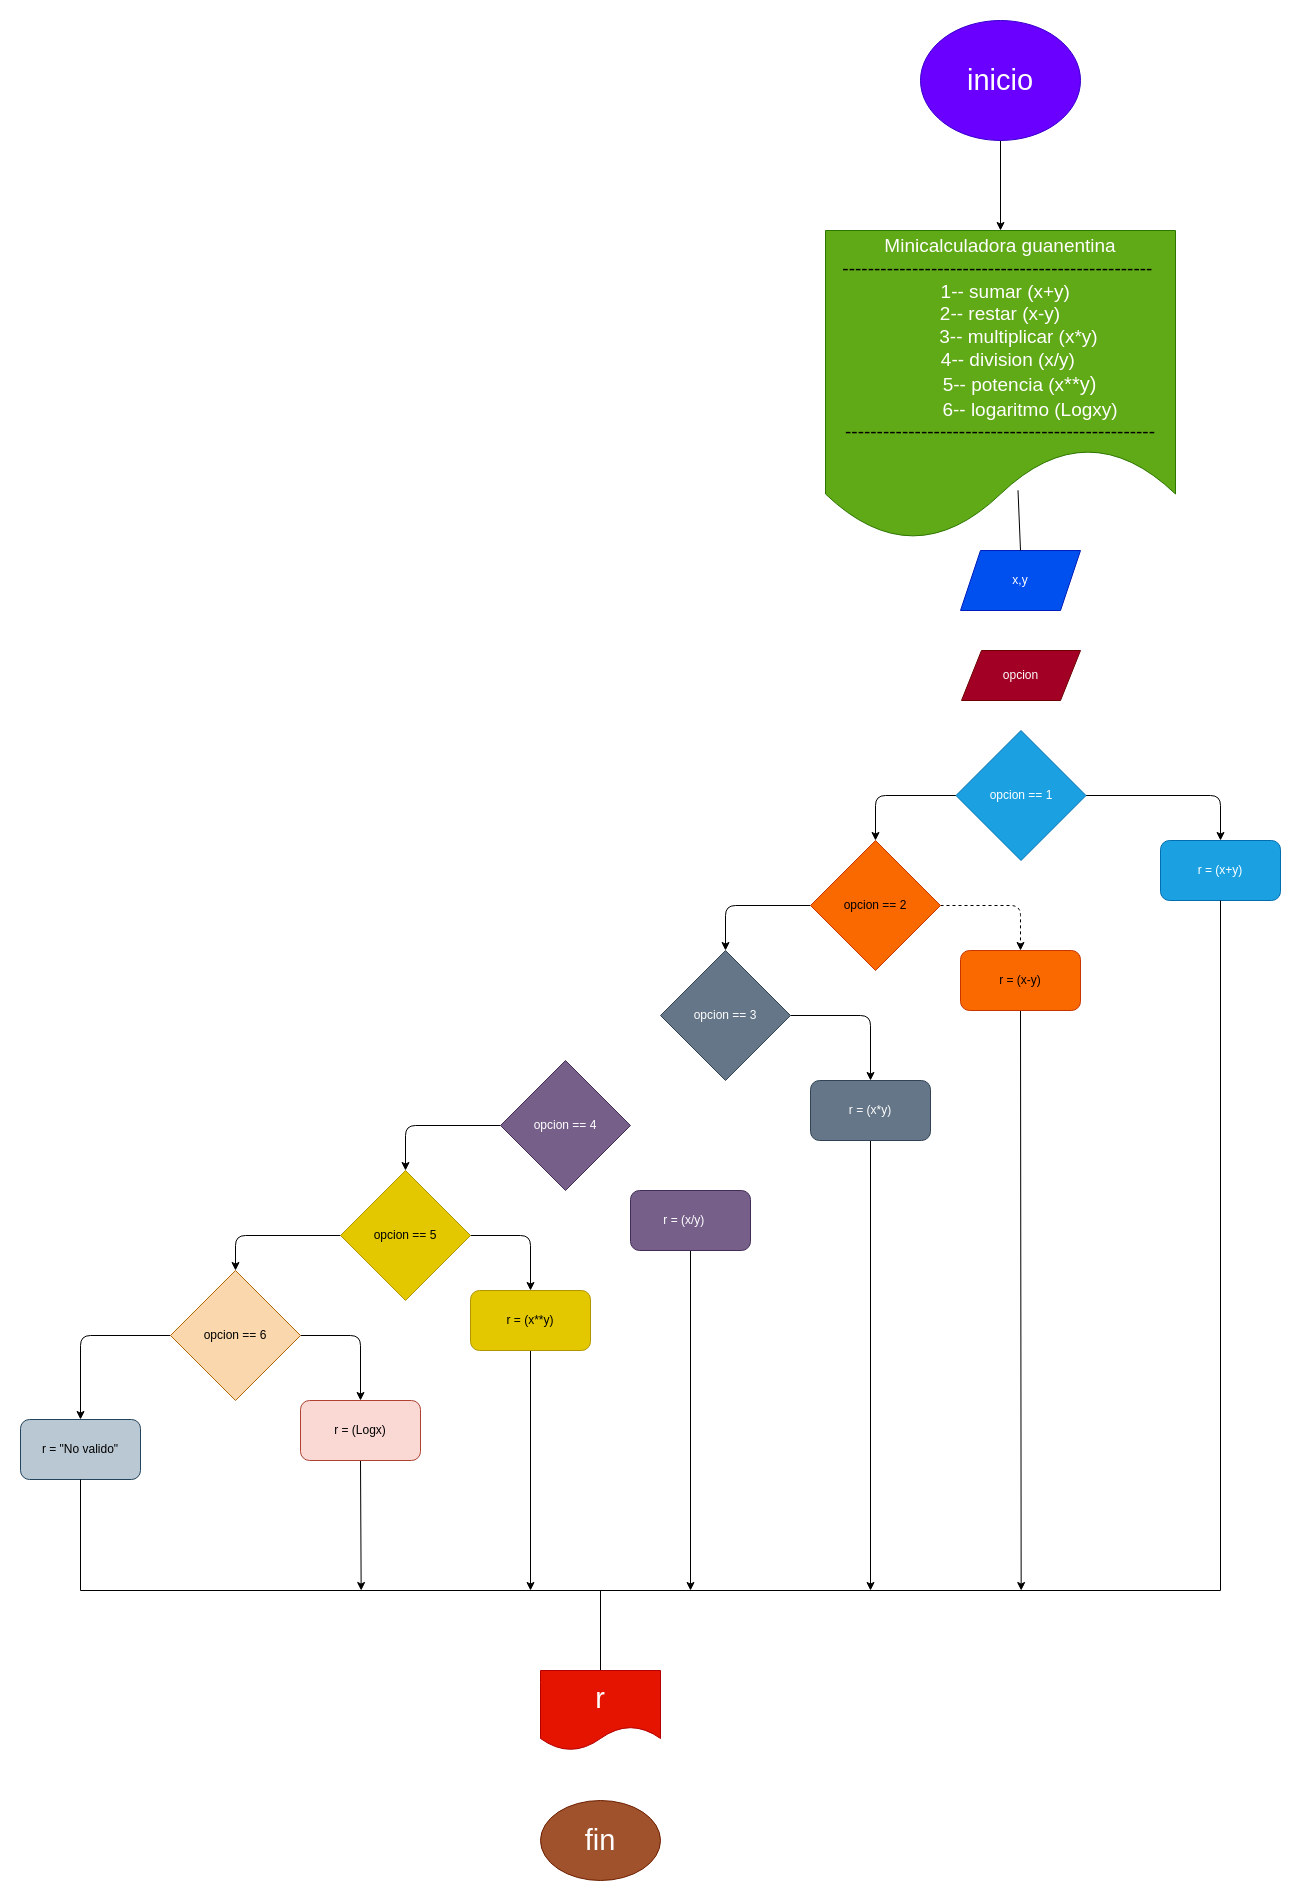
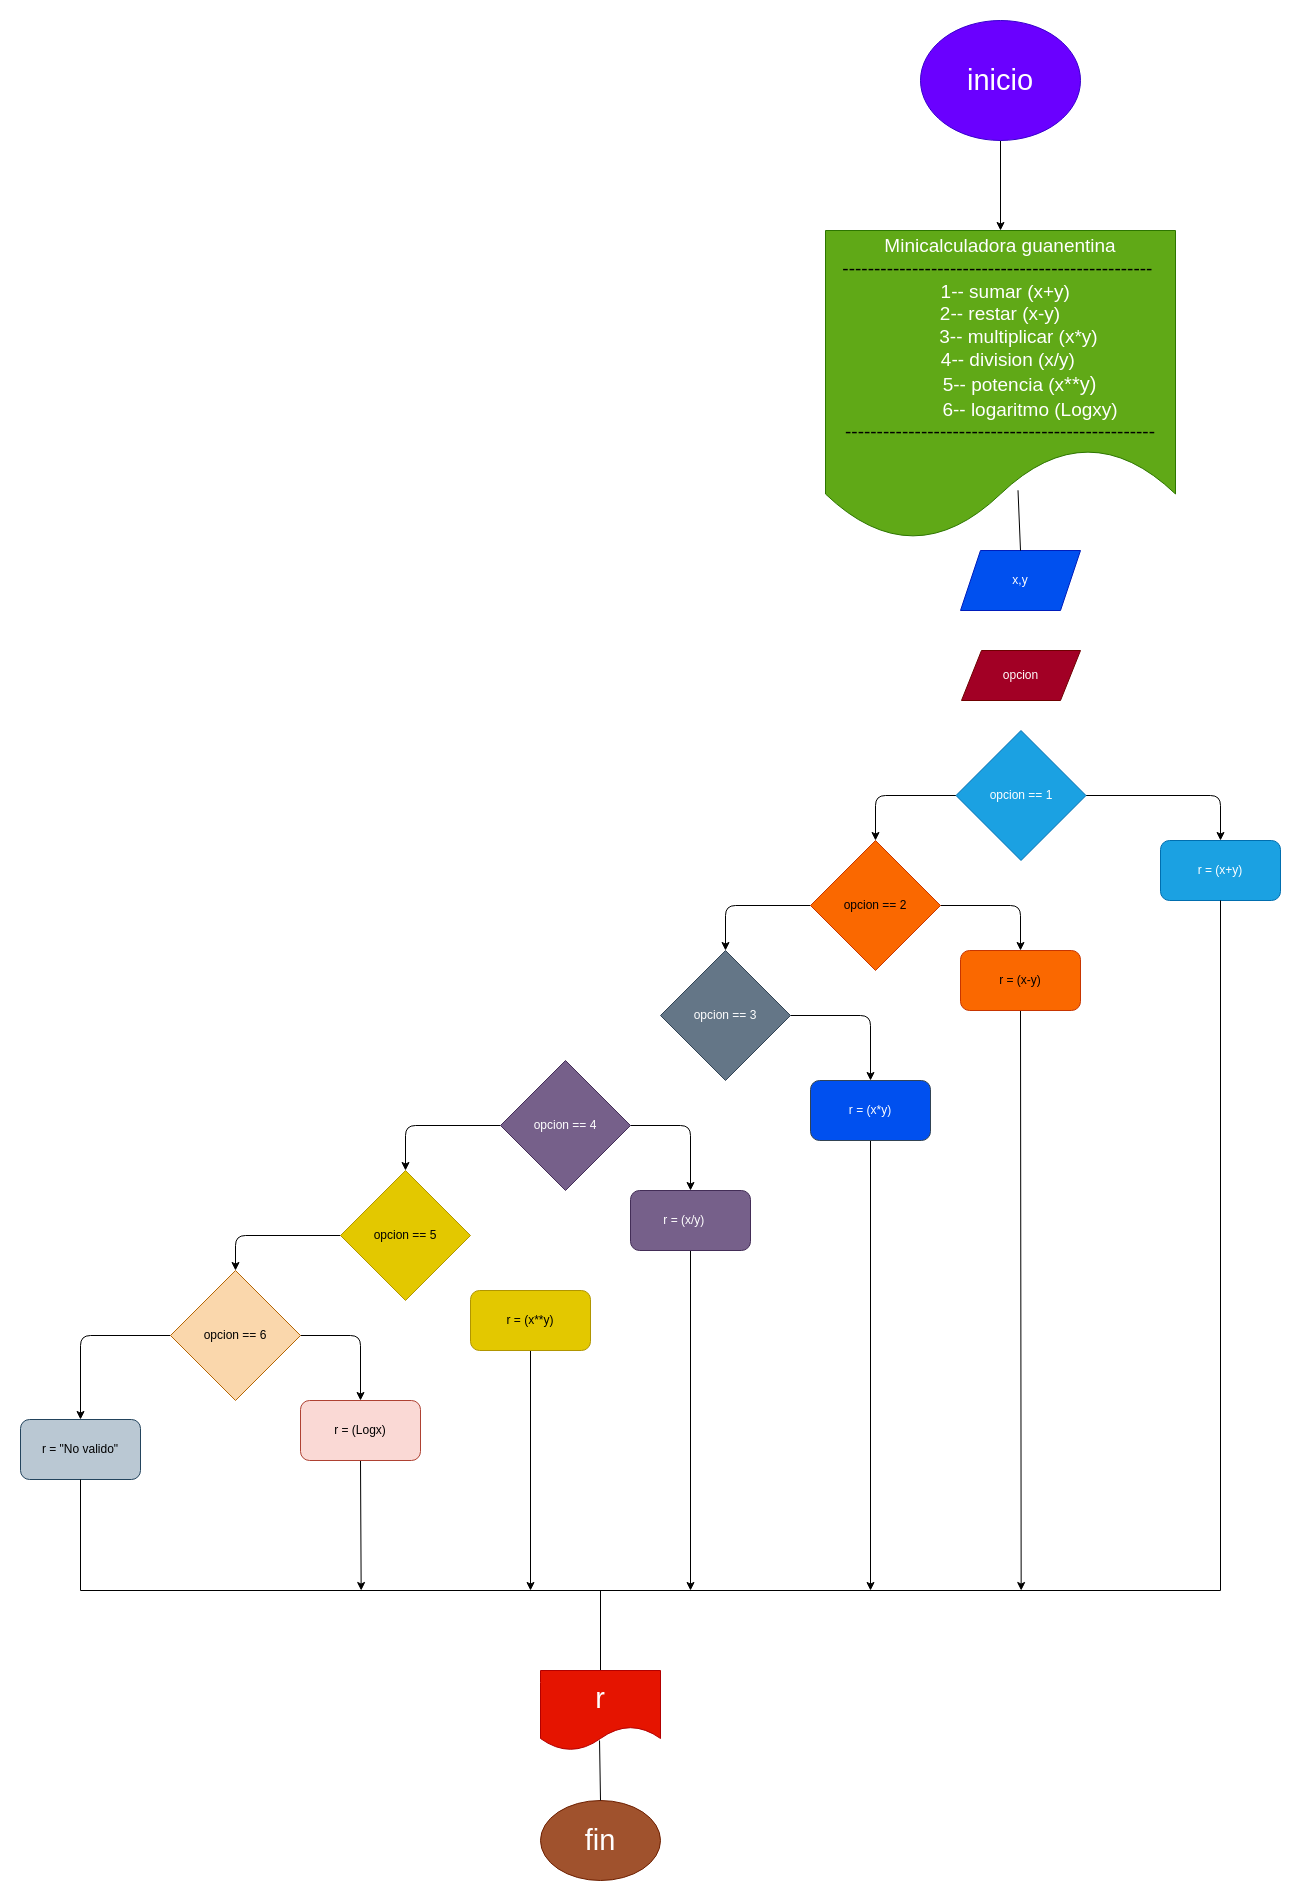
(995, 906) -> (995, 906)
(871, 1111) -> (871, 1111)
none -> (687, 1127)
(520, 1236) -> none
none -> (600, 1771)
